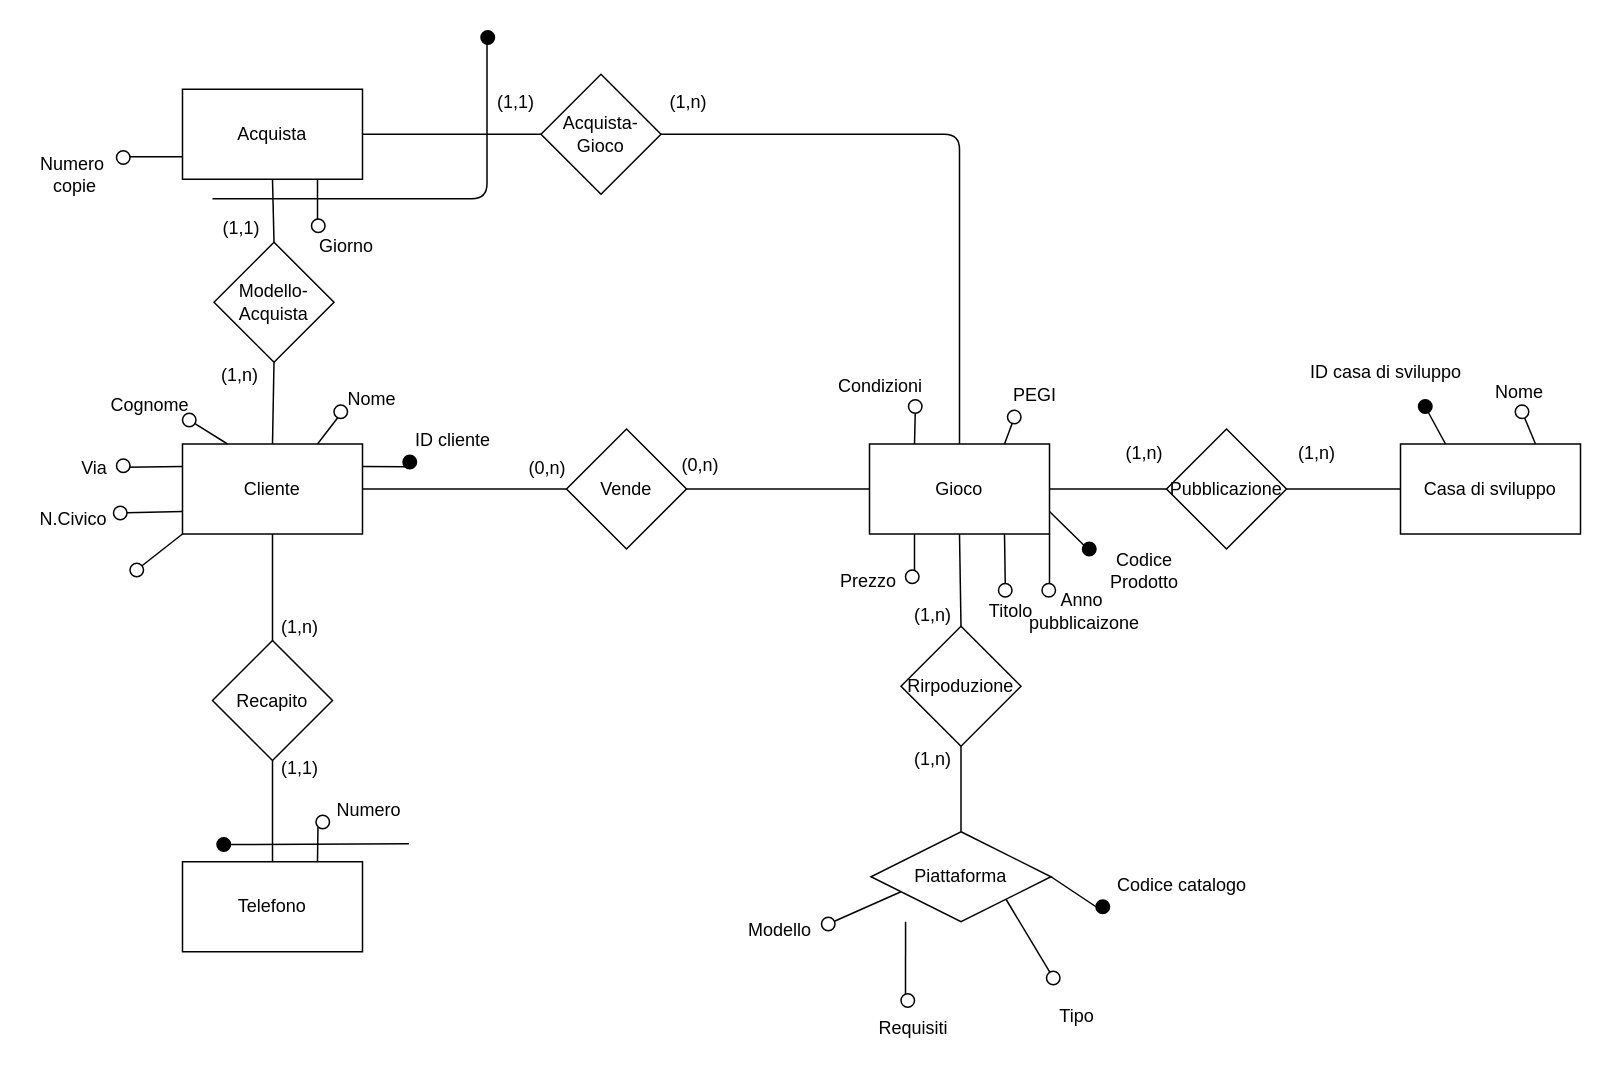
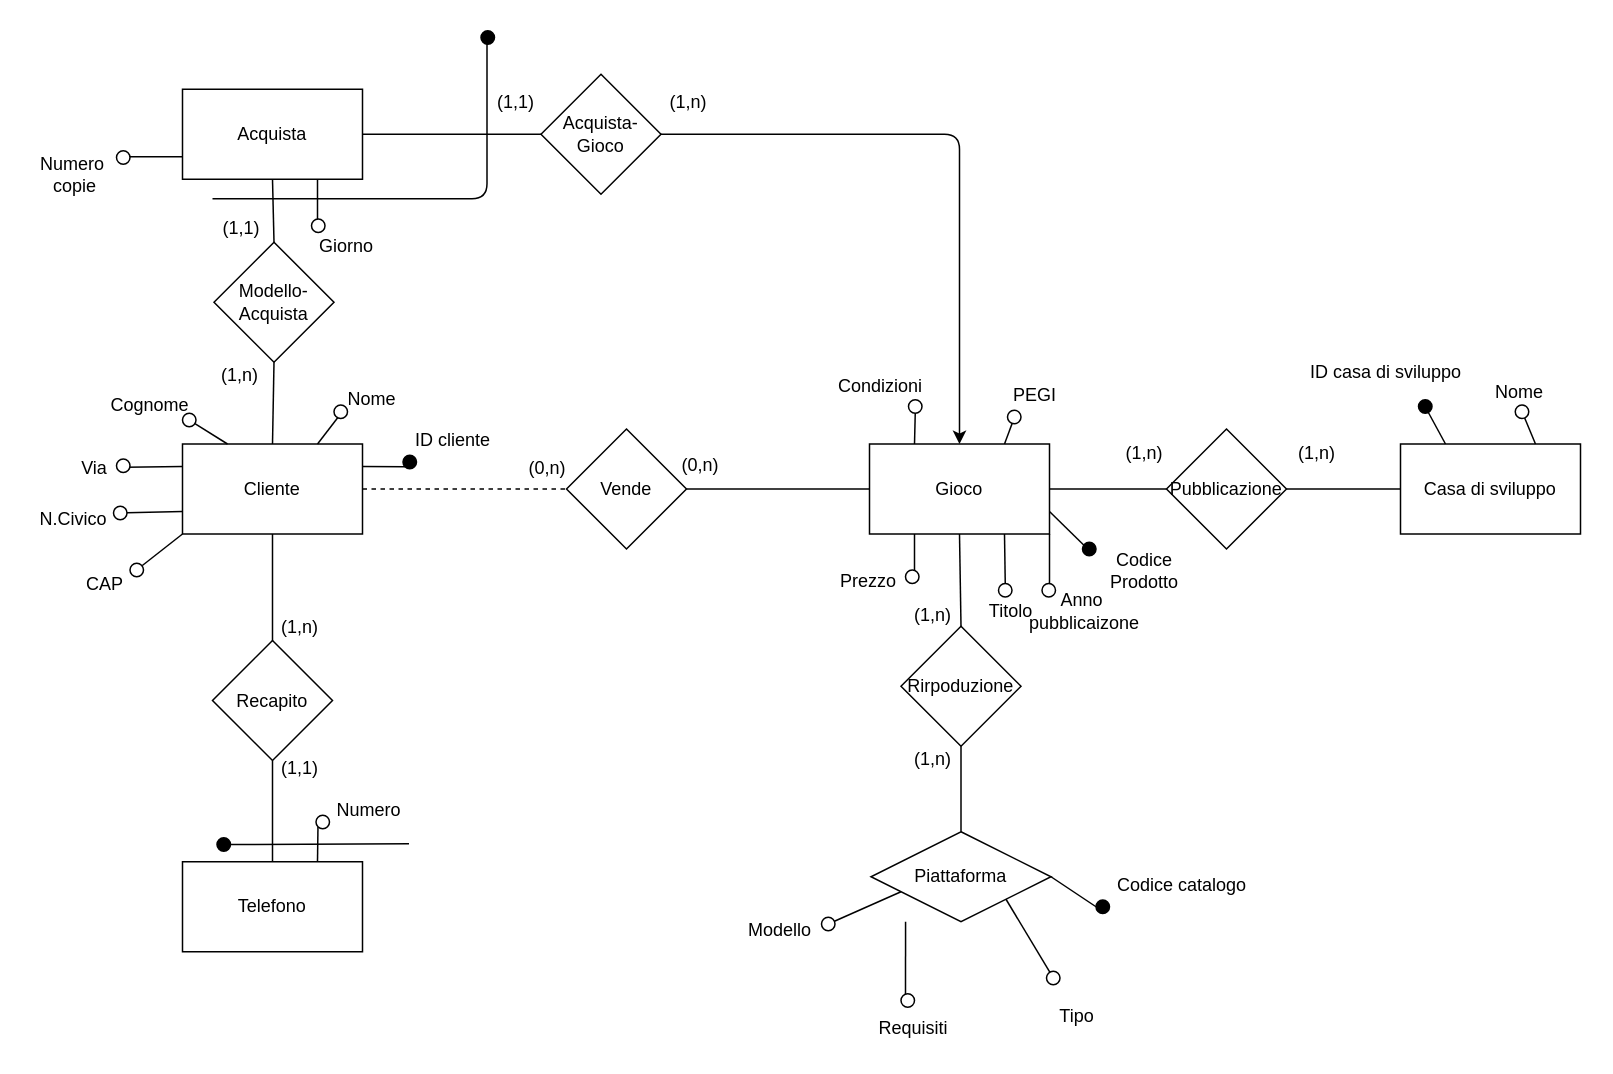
(959, 437) -> (959, 432)
(465, 489) -> (465, 489)
none -> (104, 584)
